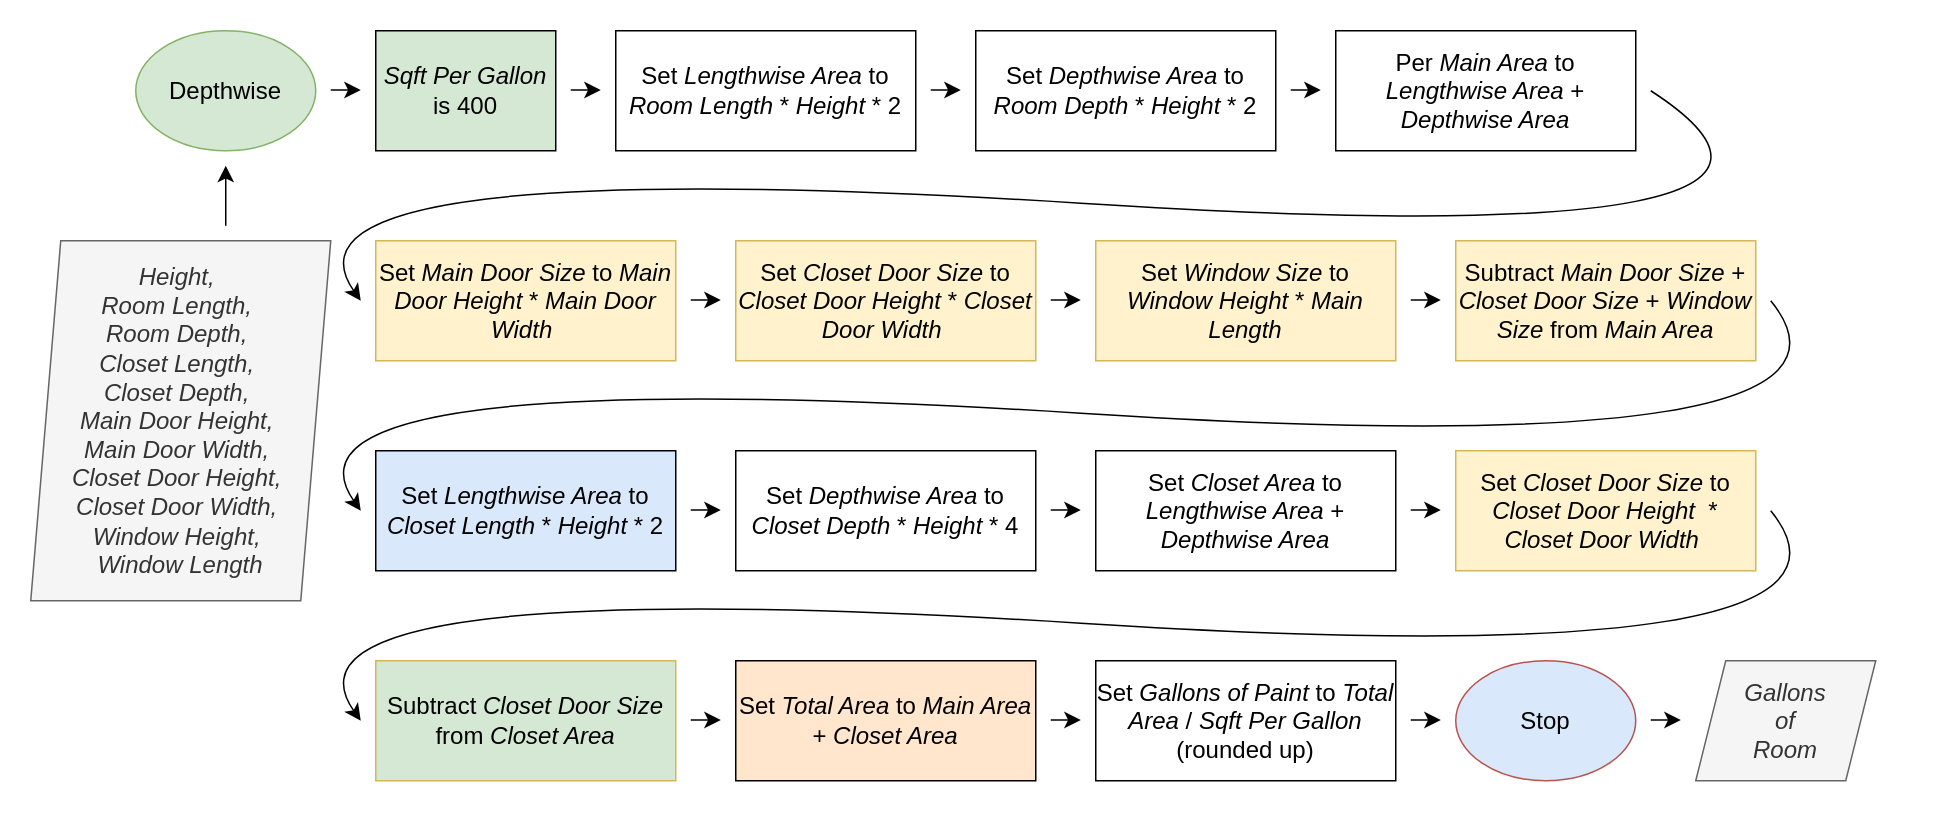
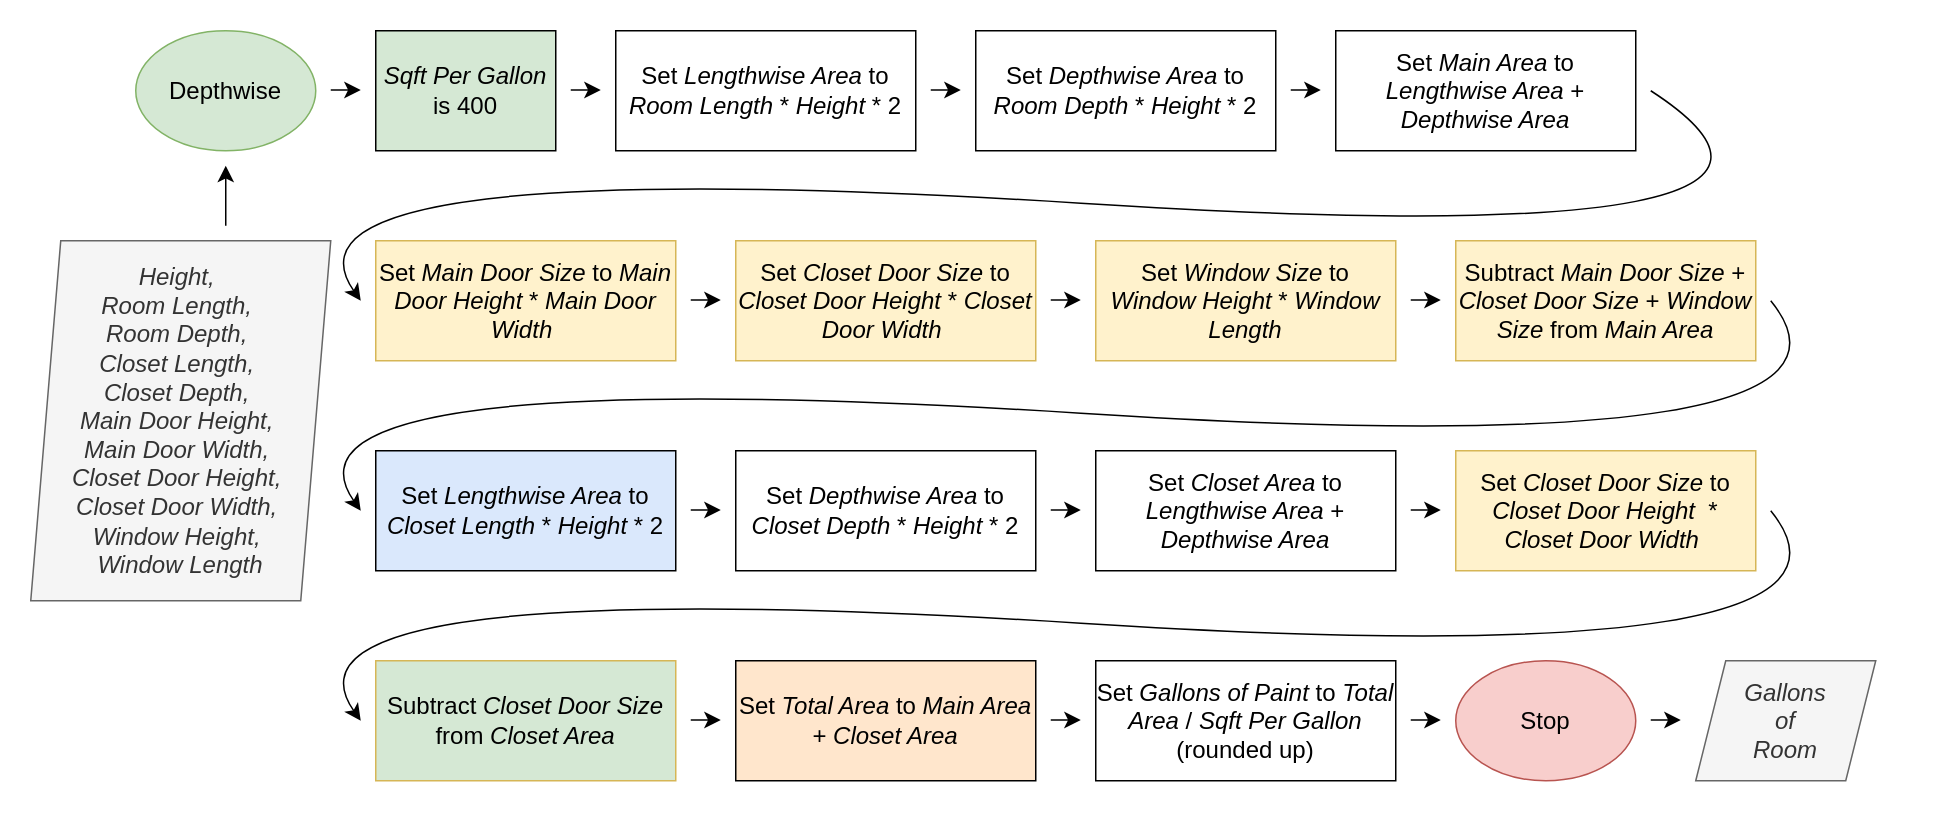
(1486, 91) -> (1486, 91)
(1246, 301) -> (1246, 301)
(886, 511) -> (886, 511)
(1546, 721) -> (1546, 721)
